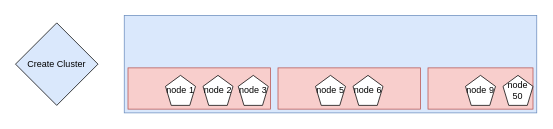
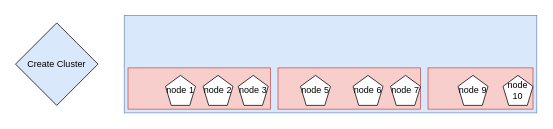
(330, 90) -> (315, 90)
none -> (405, 90)
(480, 90) -> (473, 90)
(518, 90) -> (518, 90)
